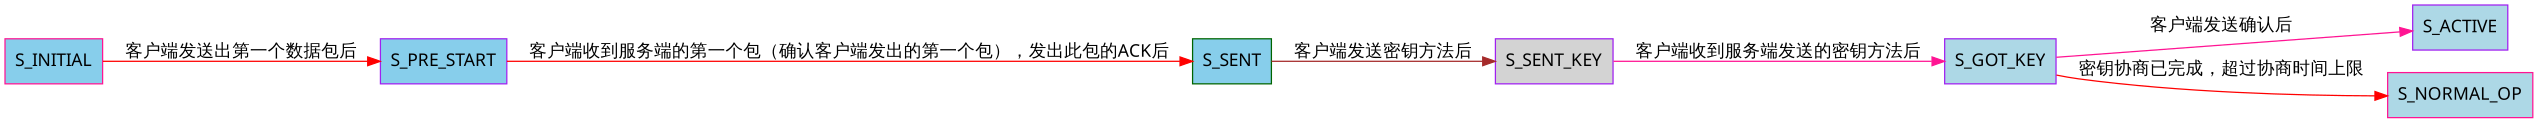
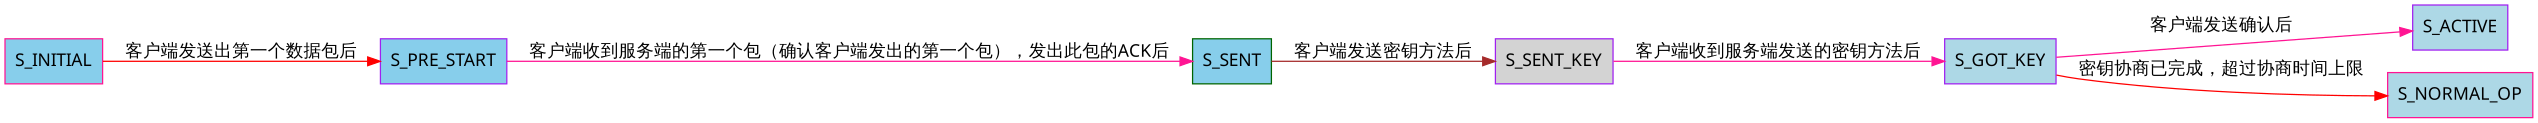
(843, 61) -> (843, 61)
